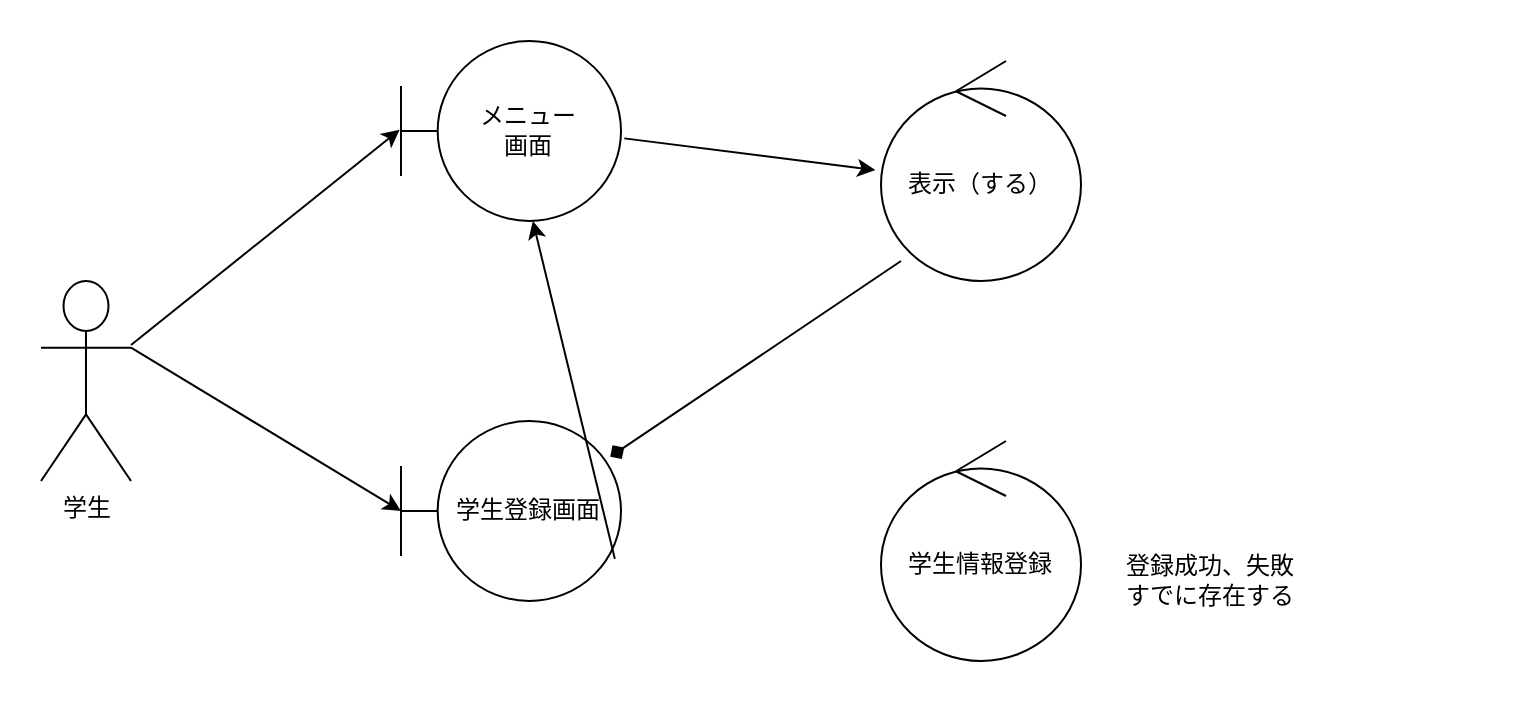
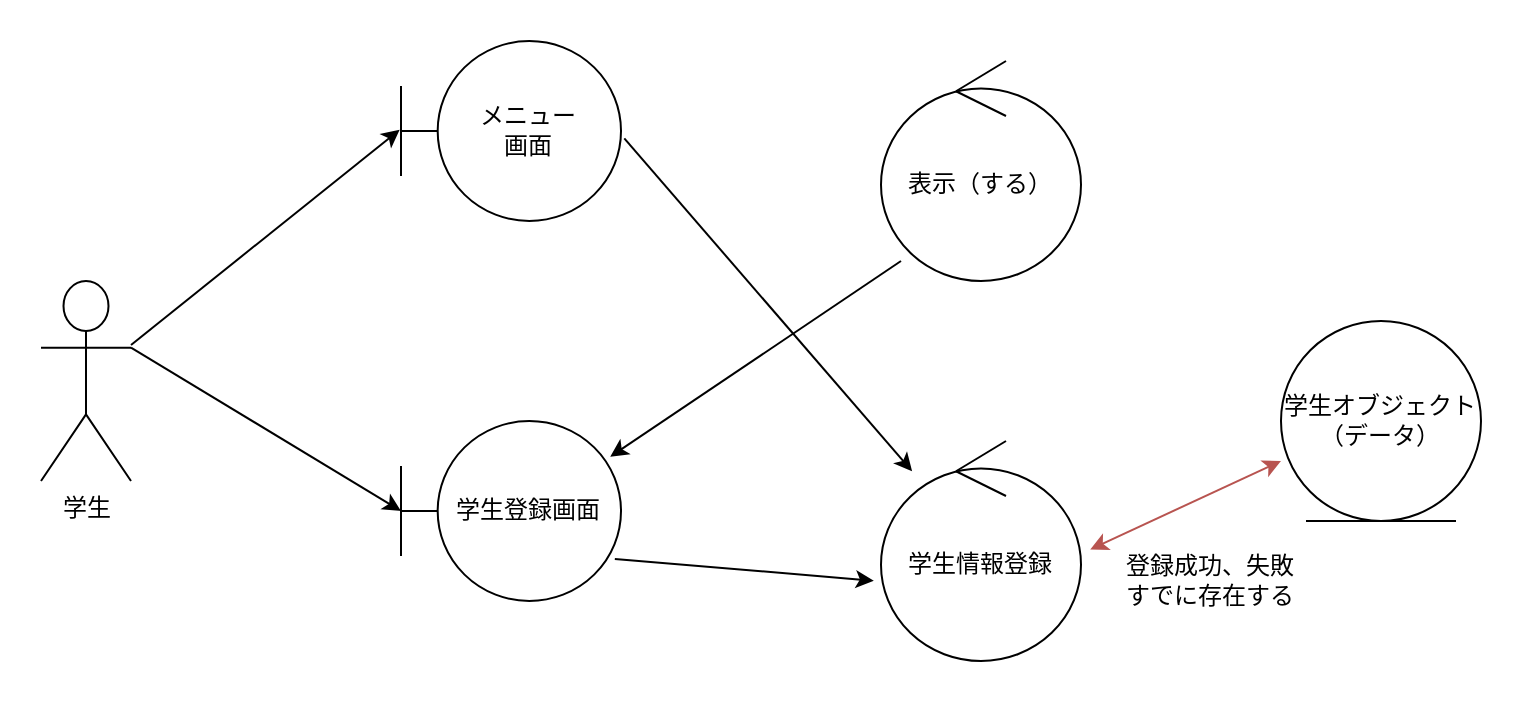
(744, 153) -> (707, 234)
(575, 396) -> (737, 569)
none -> (1381, 421)
(625, 447) -> (623, 448)
none -> (1186, 505)
